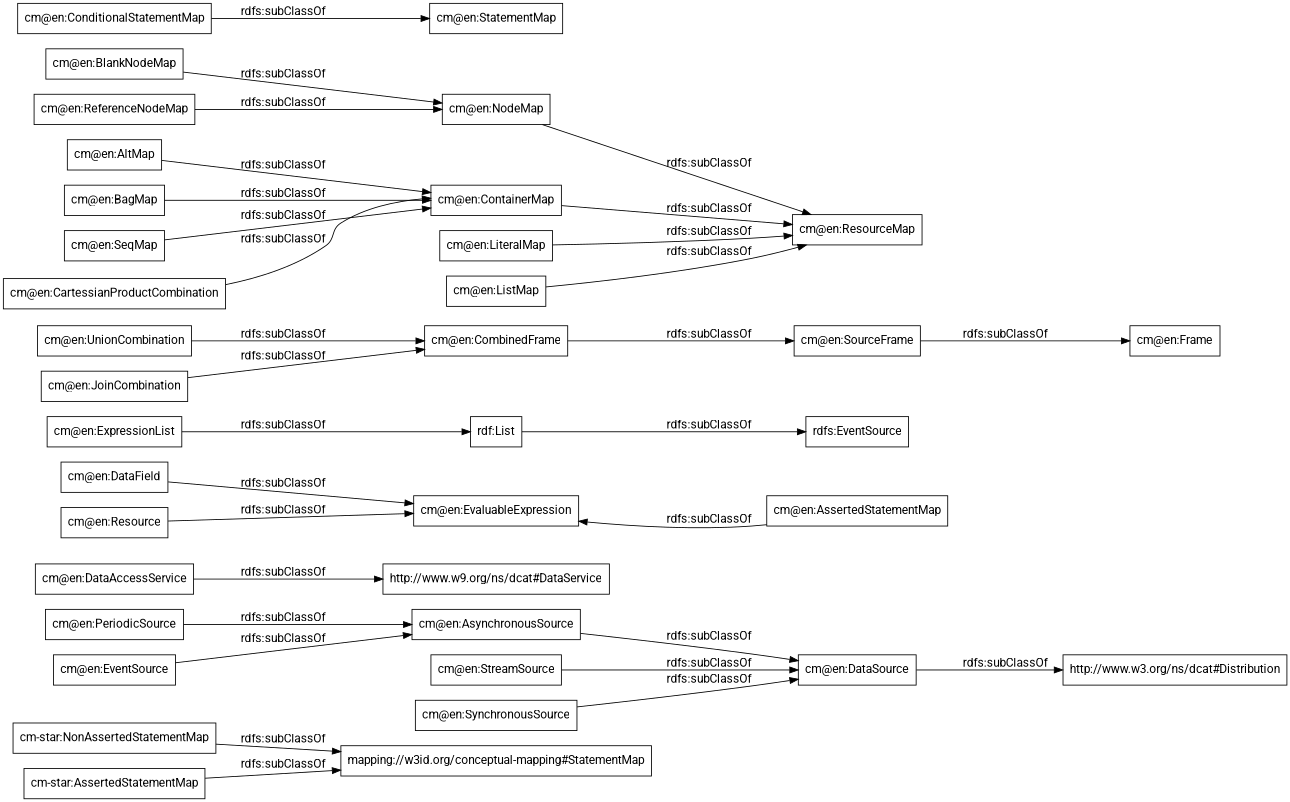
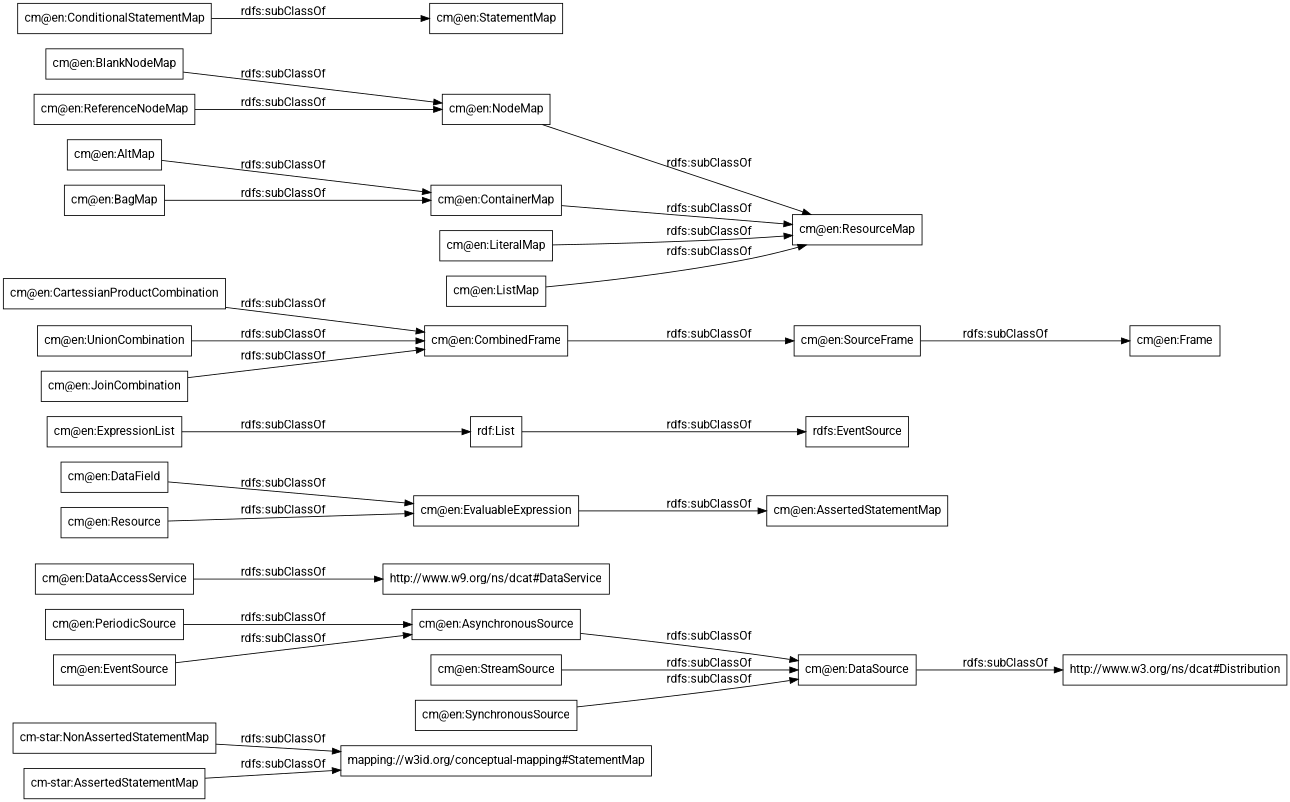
(328, 244) -> (321, 319)
(114, 246) -> none
(677, 527) -> (668, 511)
